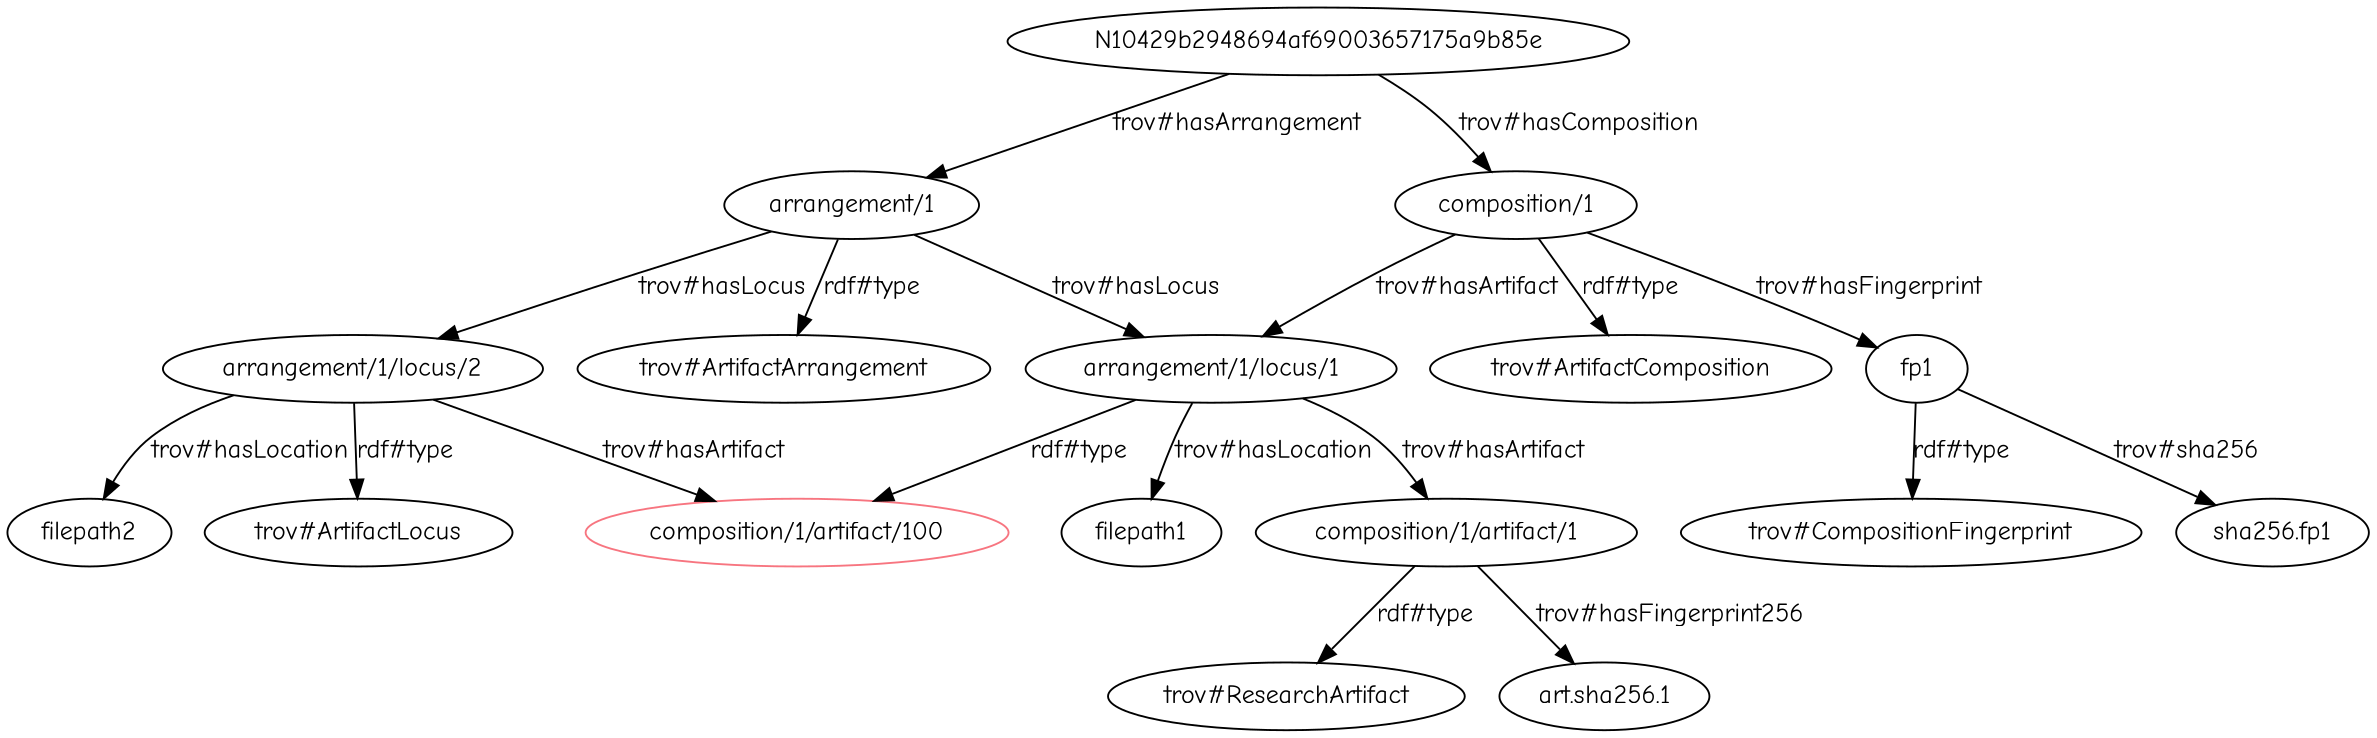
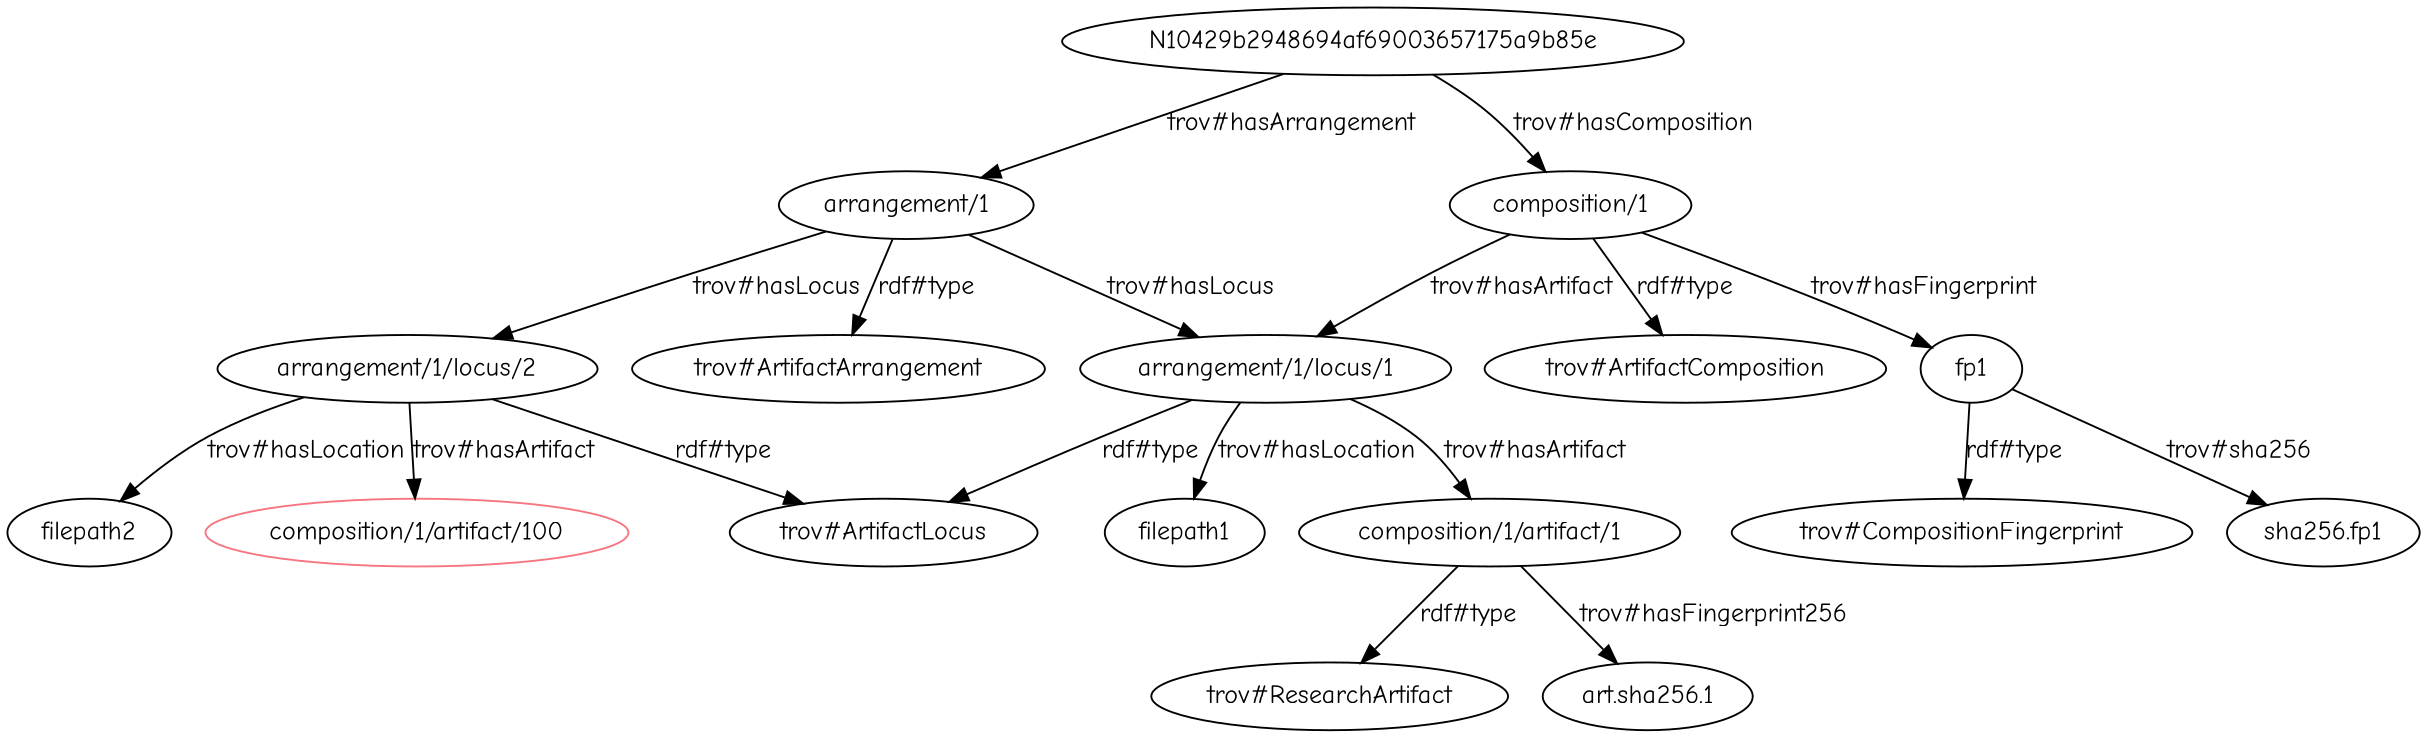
(1014, 447) -> (1079, 446)
